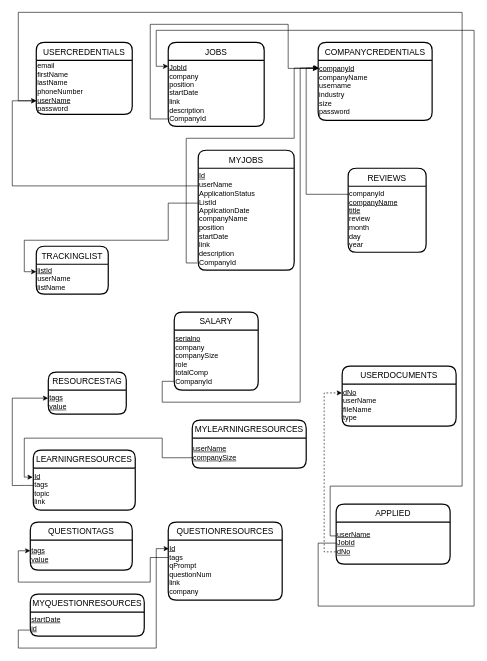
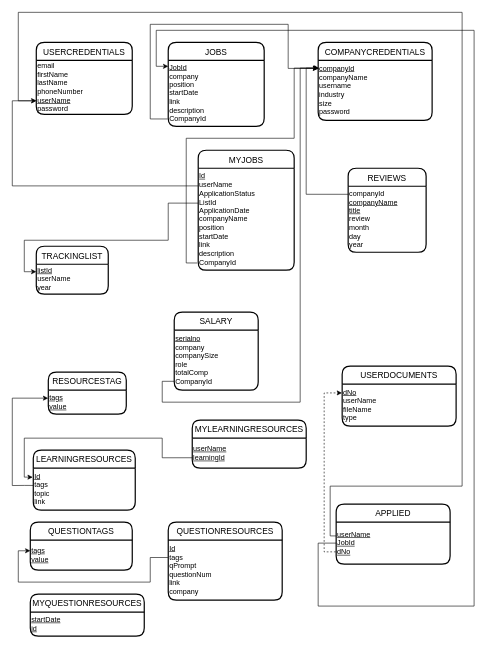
(54, 279) -> (54, 279)
(215, 453) -> (212, 453)
(160, 549) -> none
